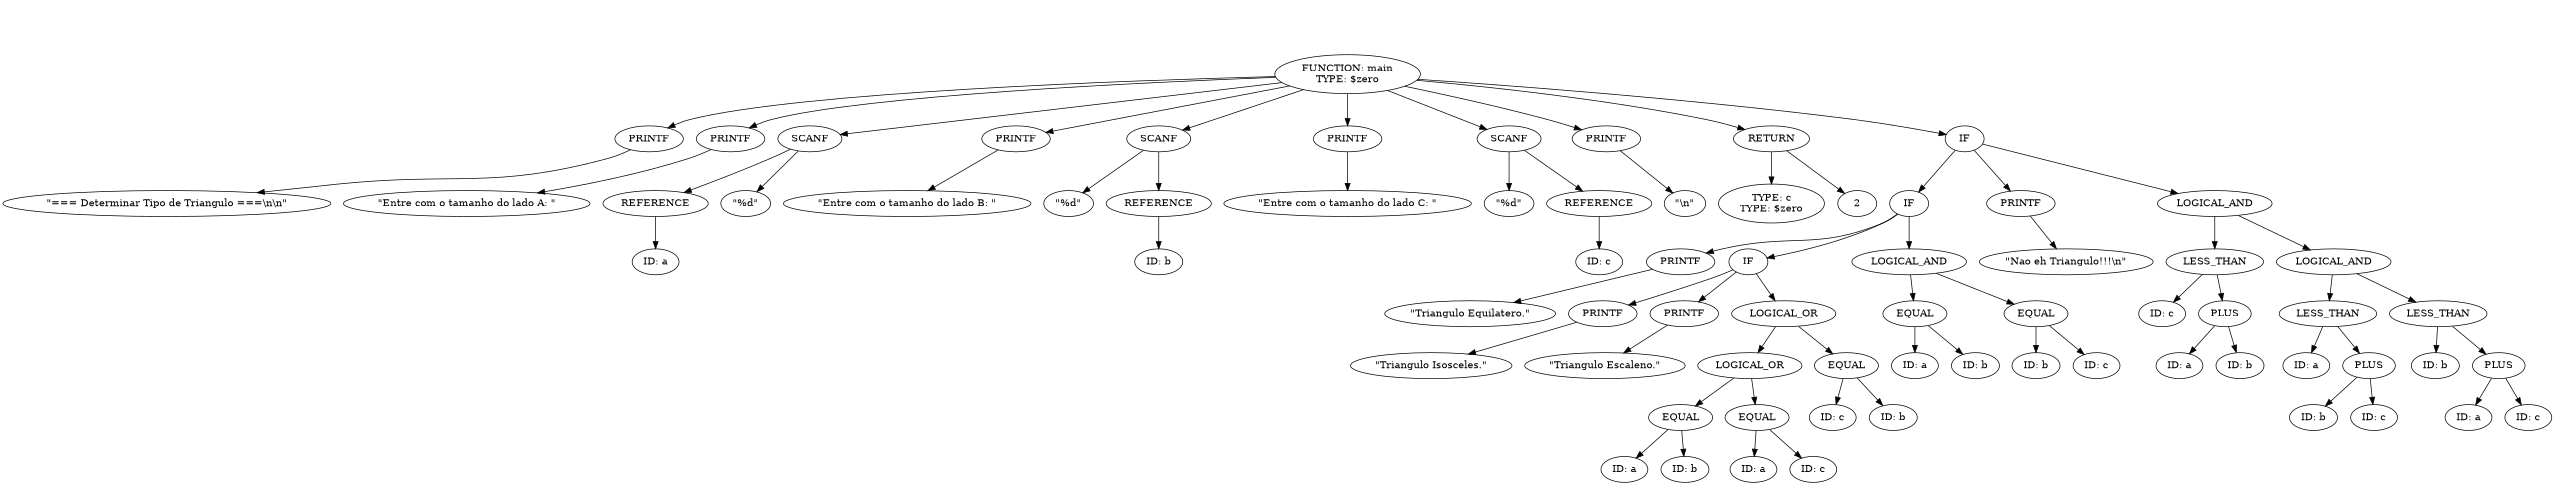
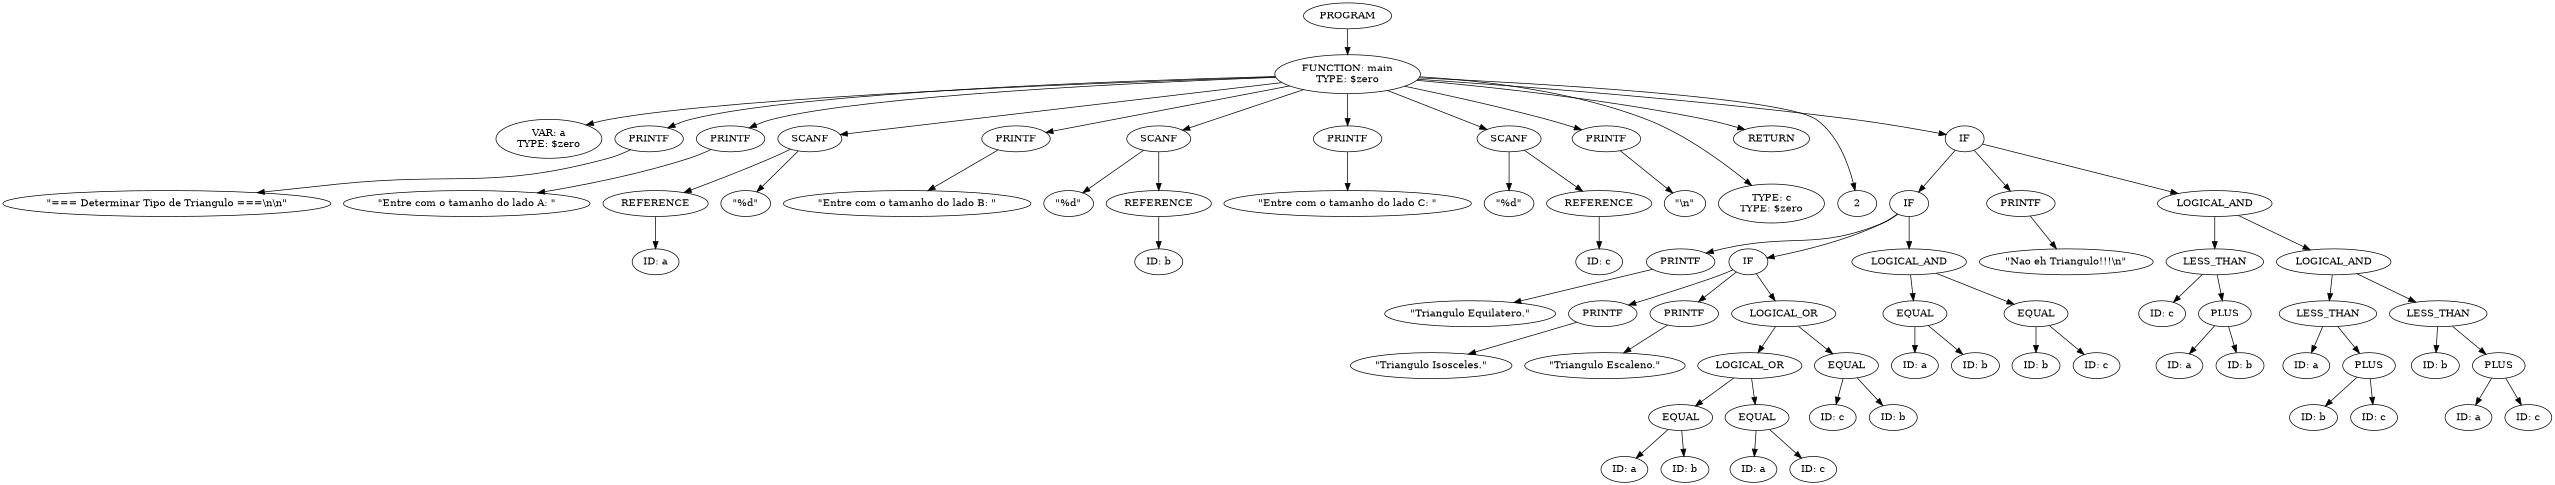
none -> (1348, 16)
none -> (549, 139)
(1771, 164) -> (1617, 109)
(1813, 170) -> (1656, 93)
